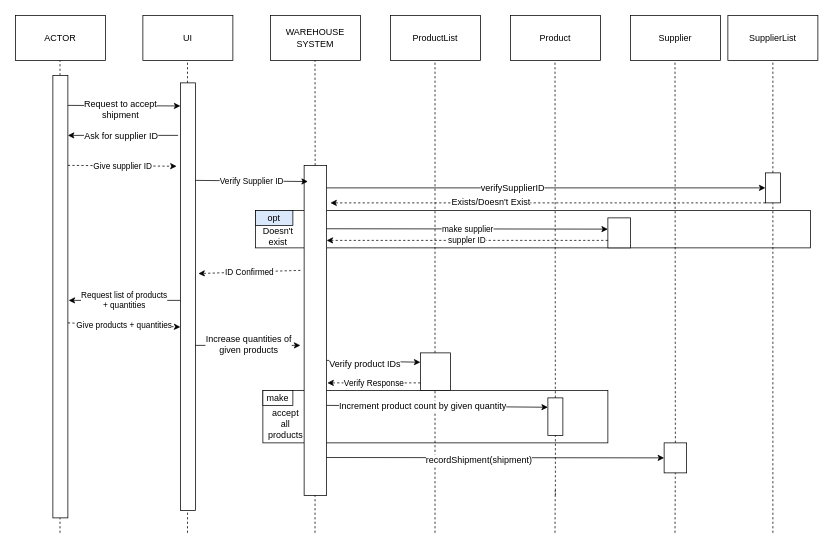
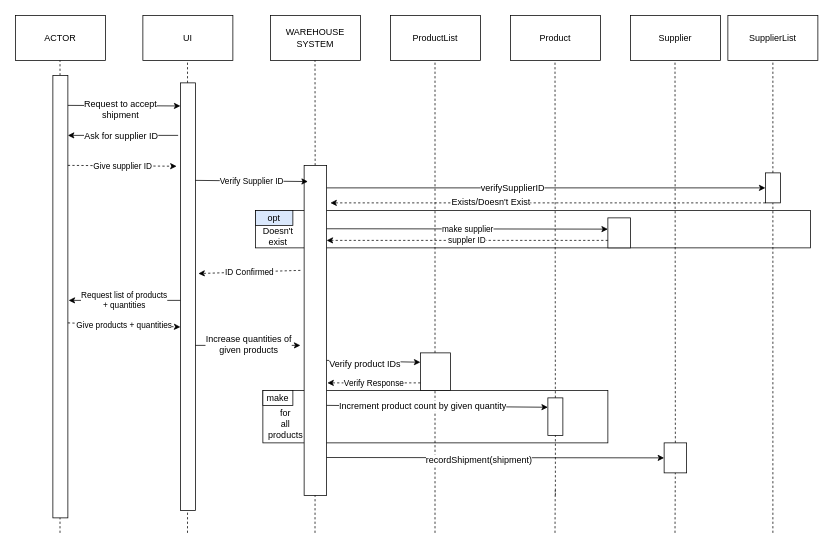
(286, 424) -> (286, 424)
